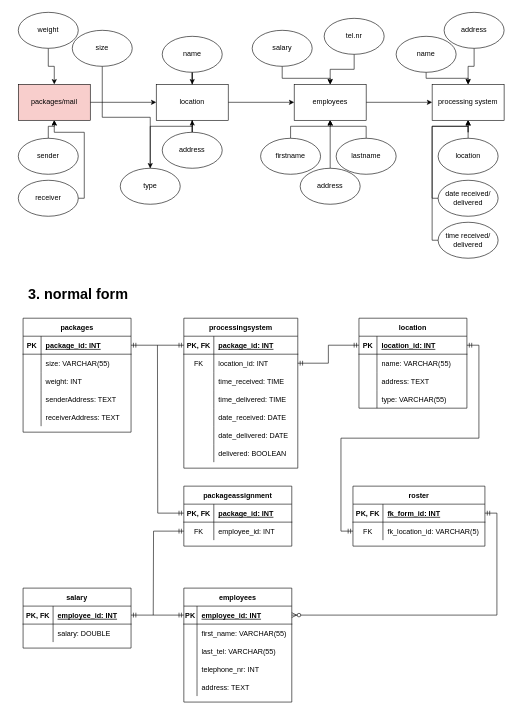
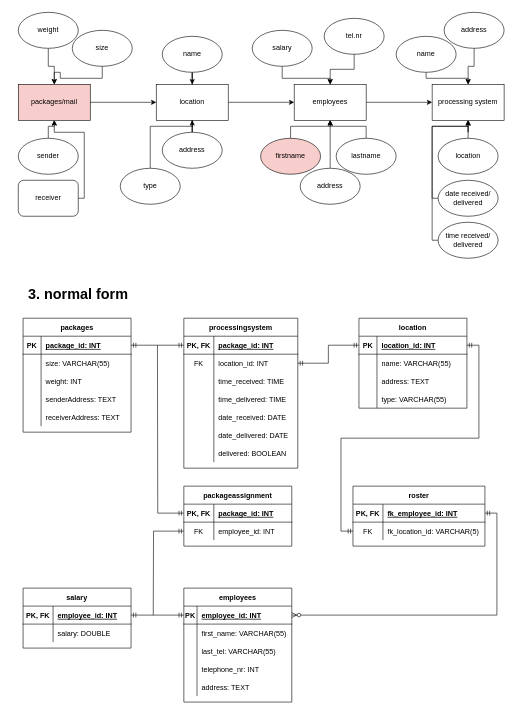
(109, 117) -> (77, 78)
(291, 156) -> (291, 156)
(48, 198) -> (48, 198)
(415, 514) -> (422, 514)
